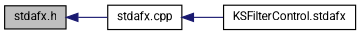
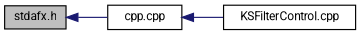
(145, 17) -> (145, 17)
(290, 17) -> (290, 17)
